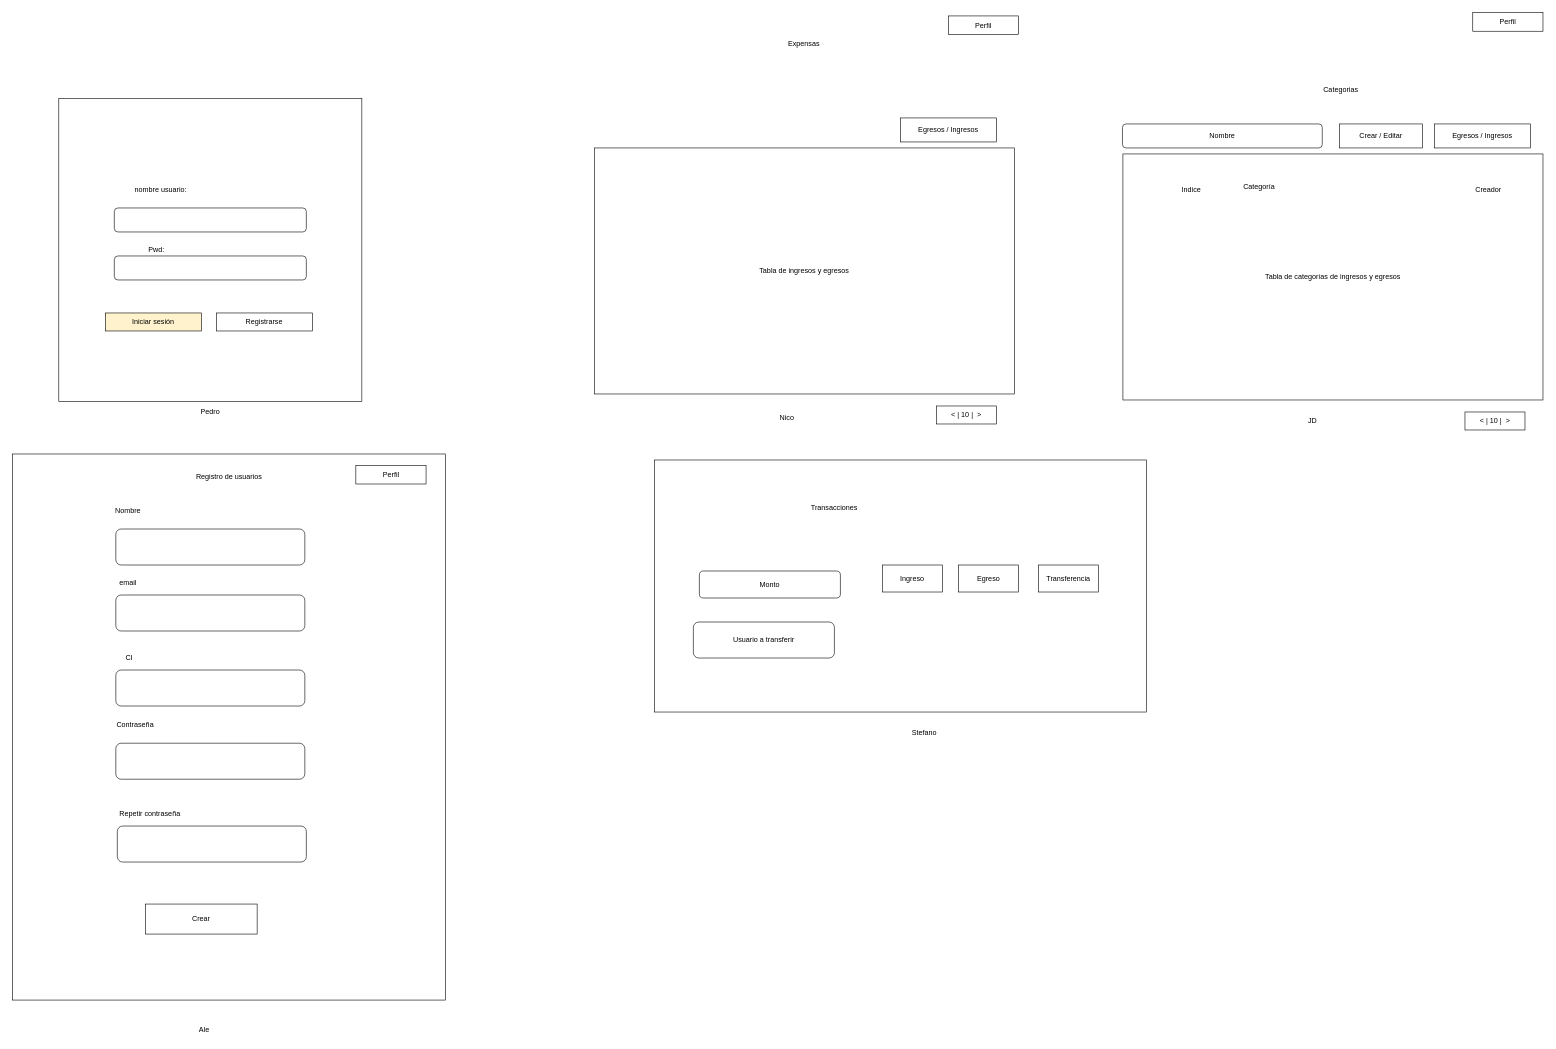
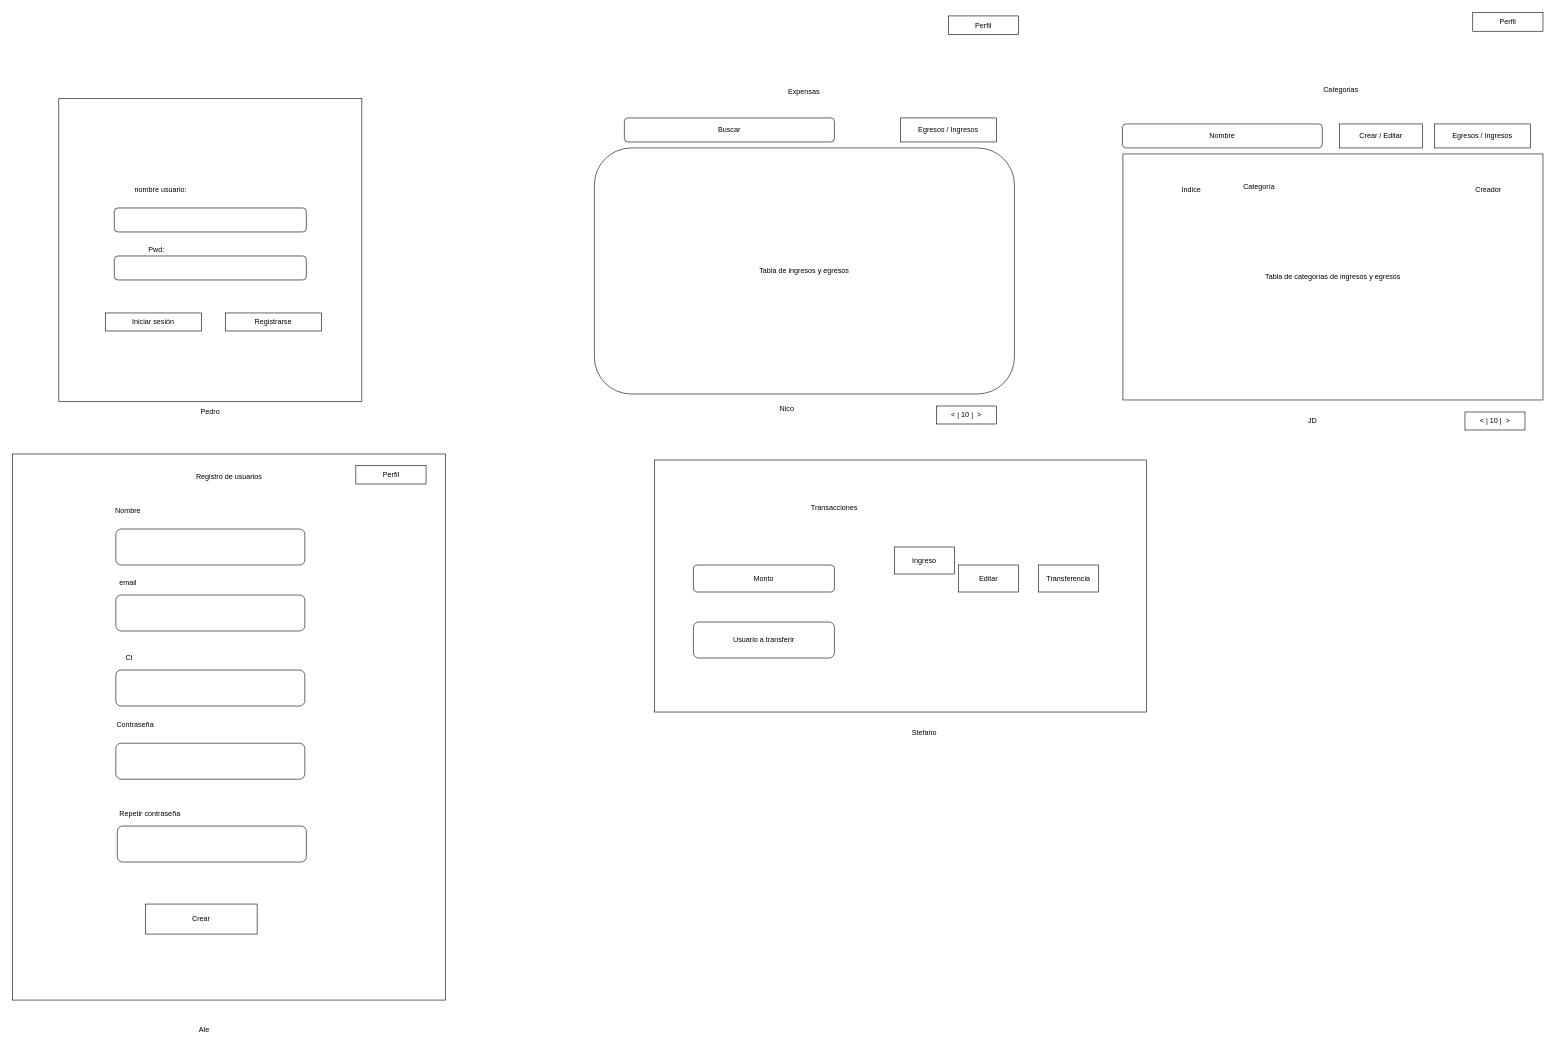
(808, 44) -> (808, 92)
none -> (729, 130)
(804, 271) -> (804, 271)
(153, 322) -> (153, 322)
(264, 322) -> (273, 322)
(787, 418) -> (787, 409)
(912, 578) -> (924, 560)
(989, 579) -> (989, 579)
(770, 584) -> (764, 578)
